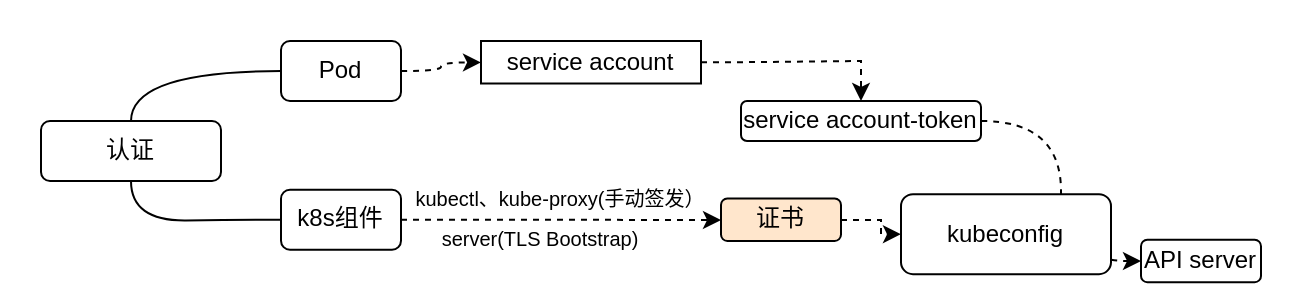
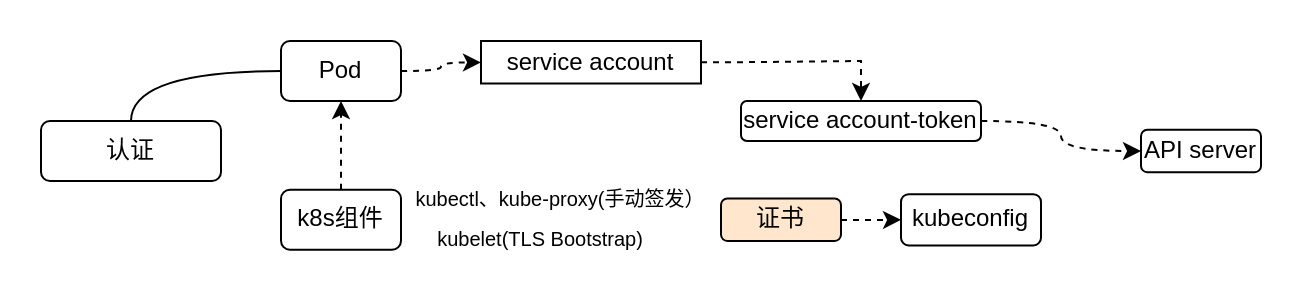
(196, 220) -> none
(555, 220) -> (341, 152)
(1006, 234) -> (971, 220)
(541, 239) -> (541, 239)
(1201, 261) -> (1201, 151)
